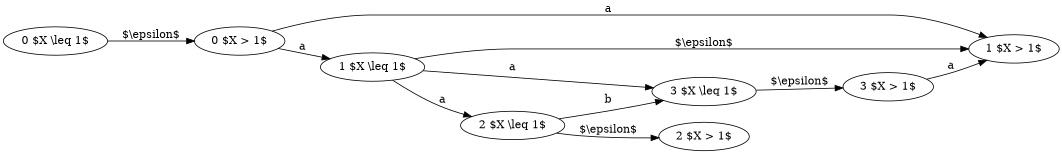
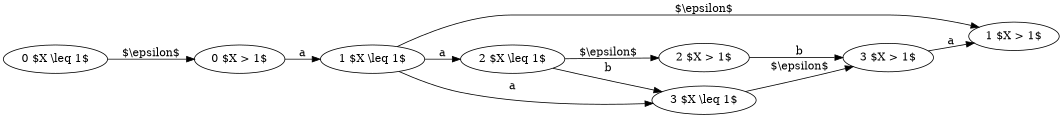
(626, 15) -> none
none -> (792, 58)
